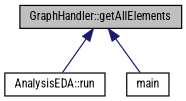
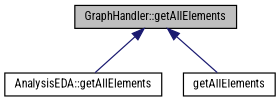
(55, 84) -> (83, 84)
(148, 84) -> (229, 84)
